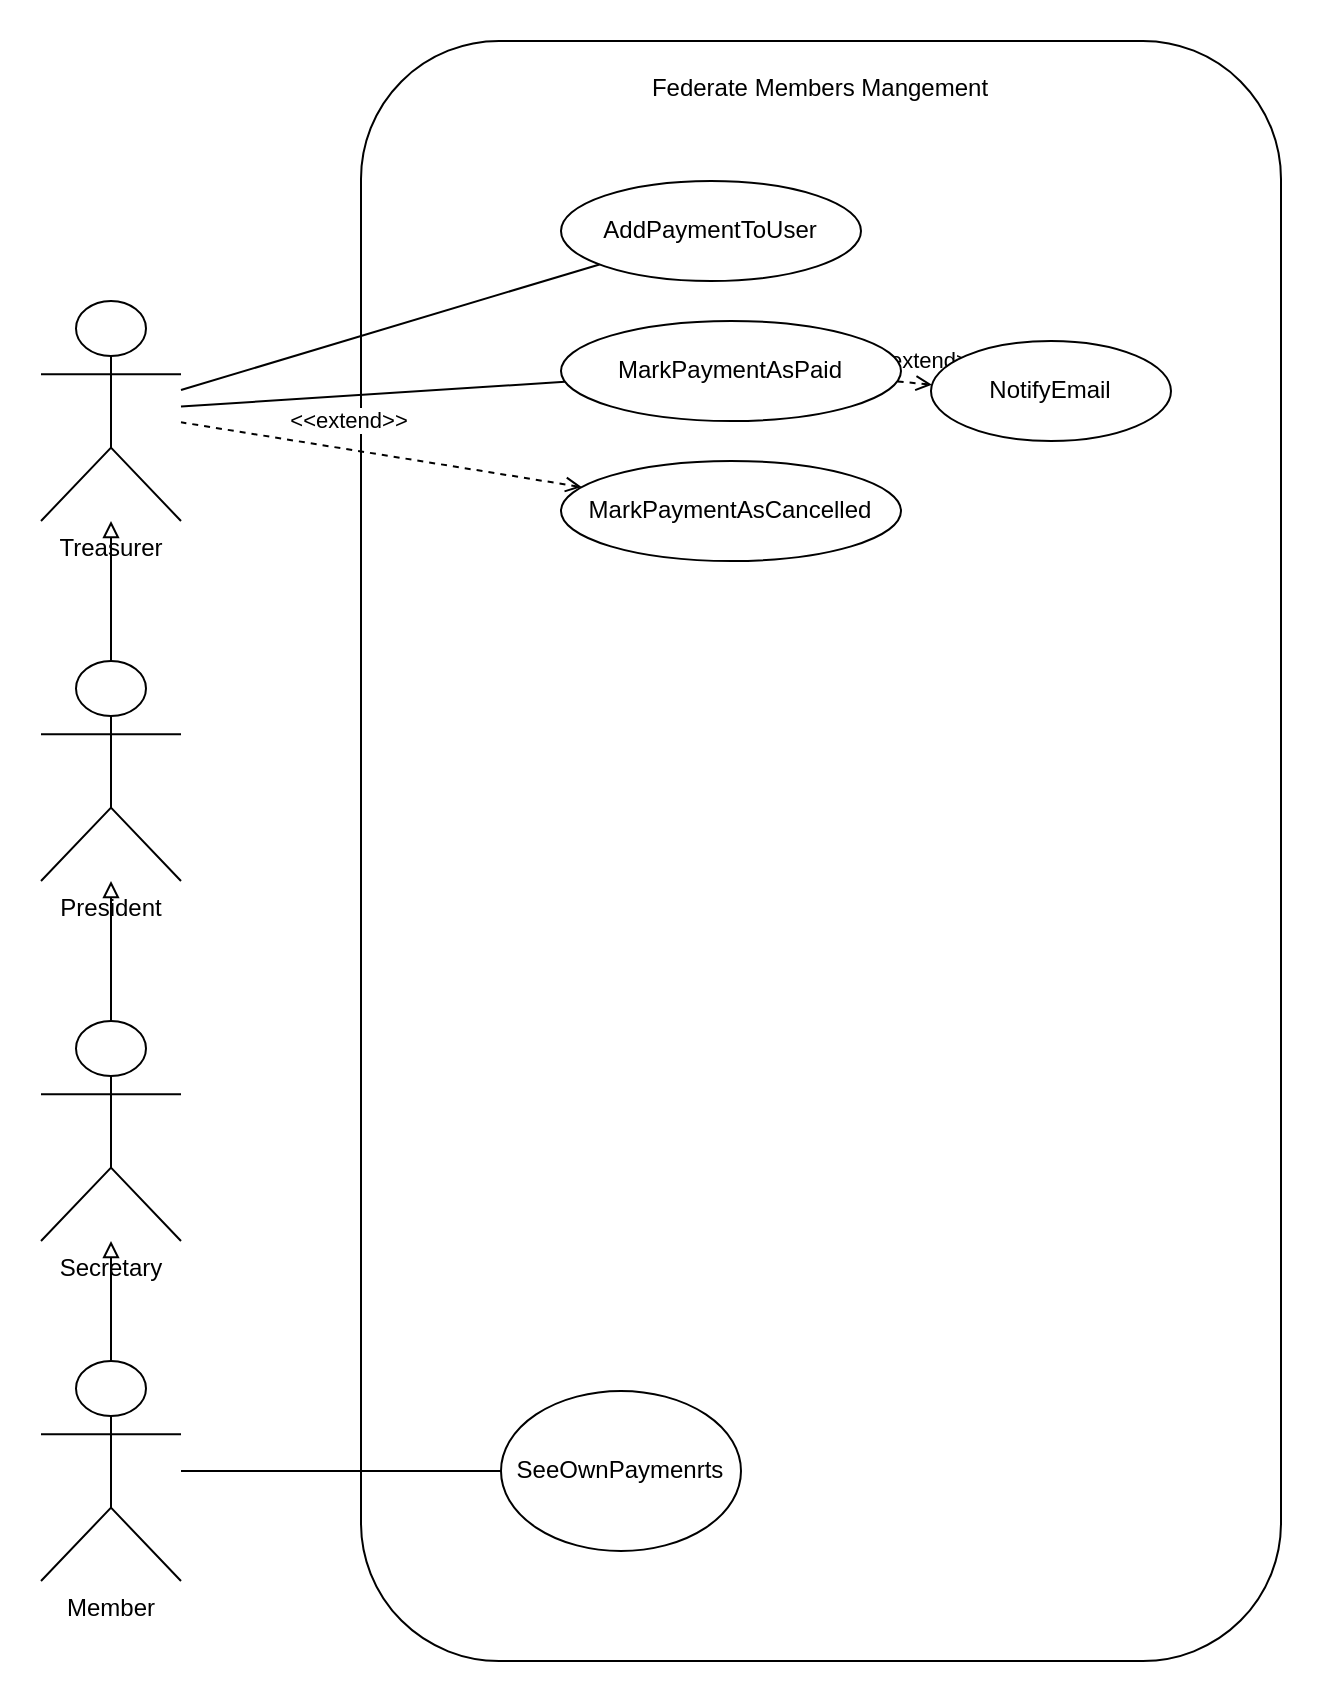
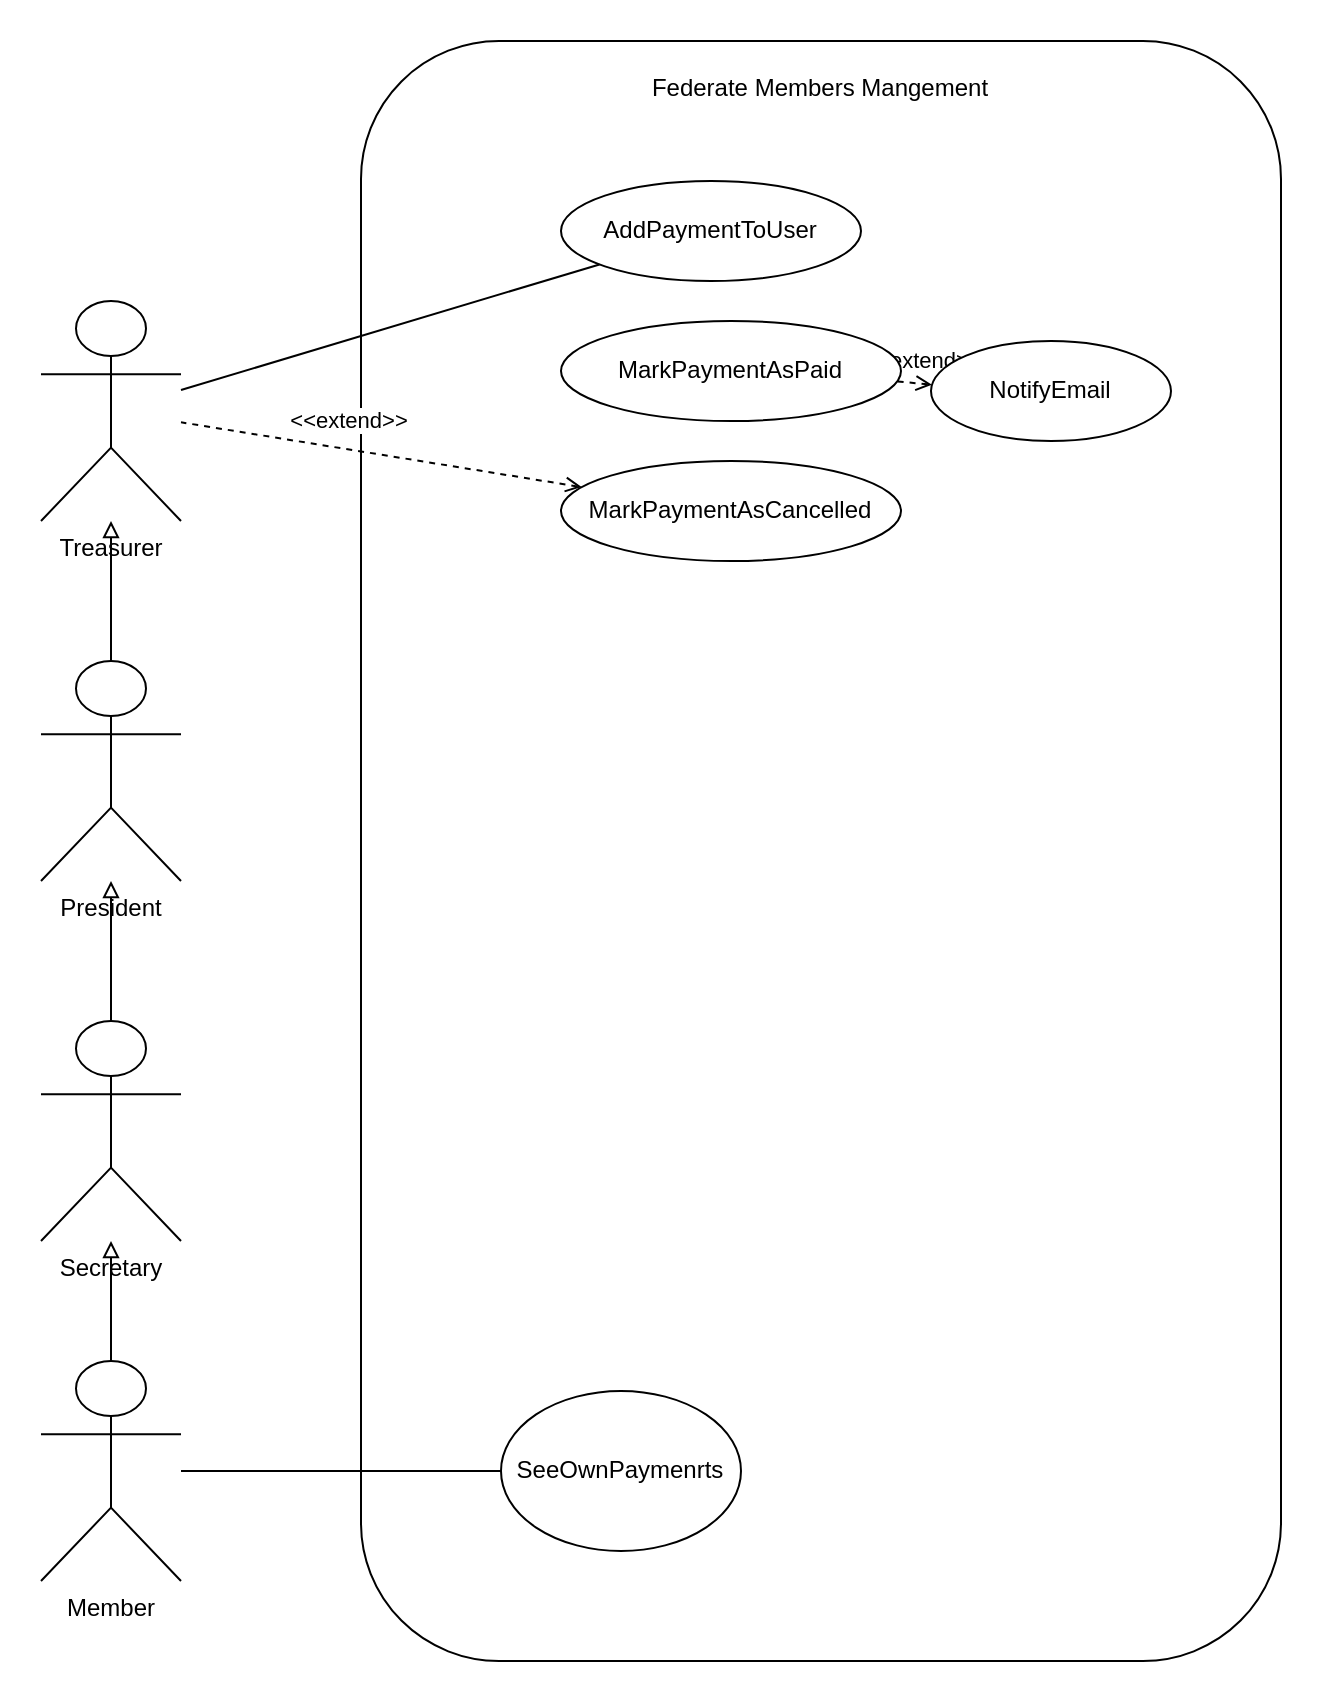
(373, 394) -> none
